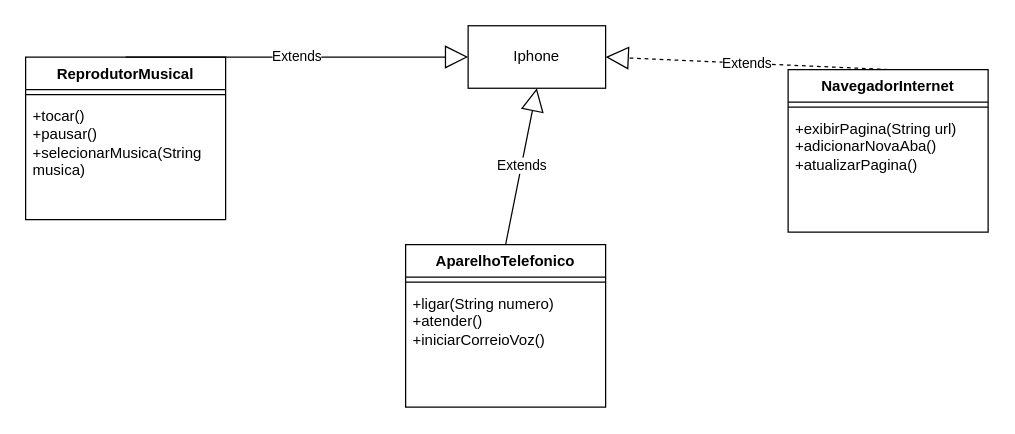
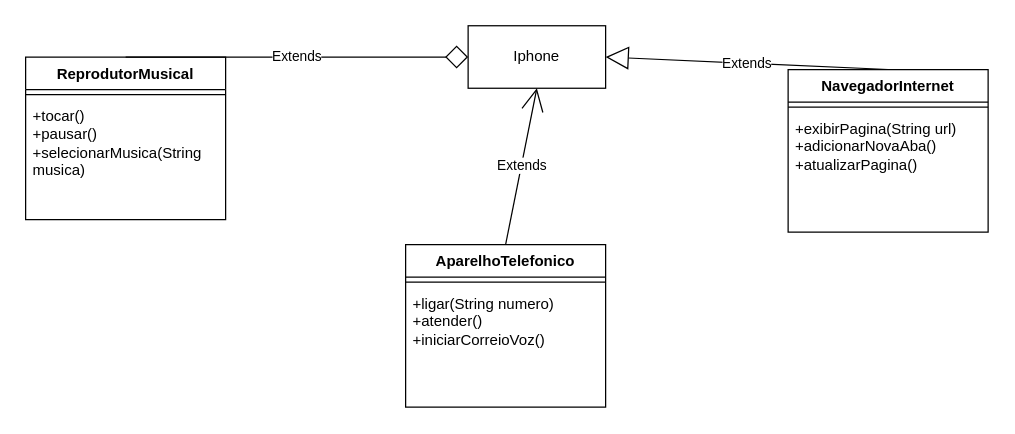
(444, 57) -> (444, 57)
(823, 67) -> (823, 67)
(532, 111) -> (534, 102)
